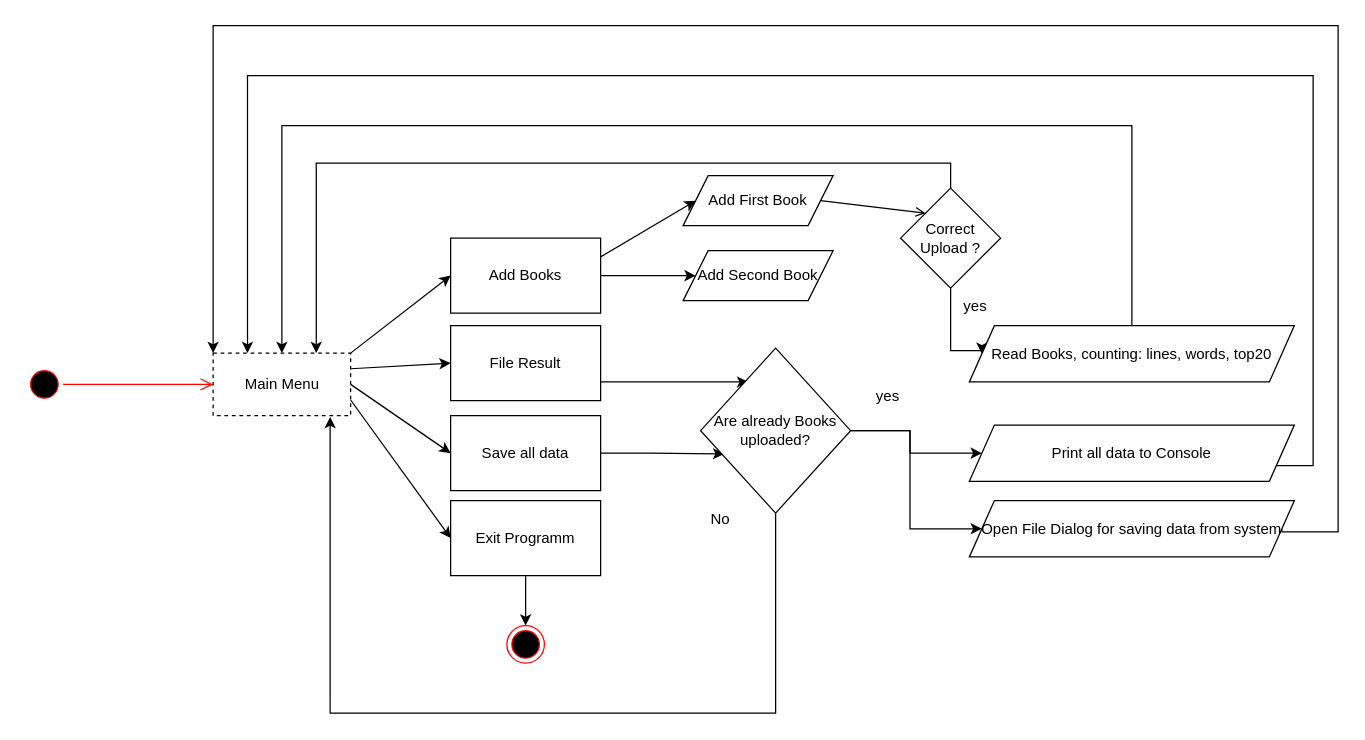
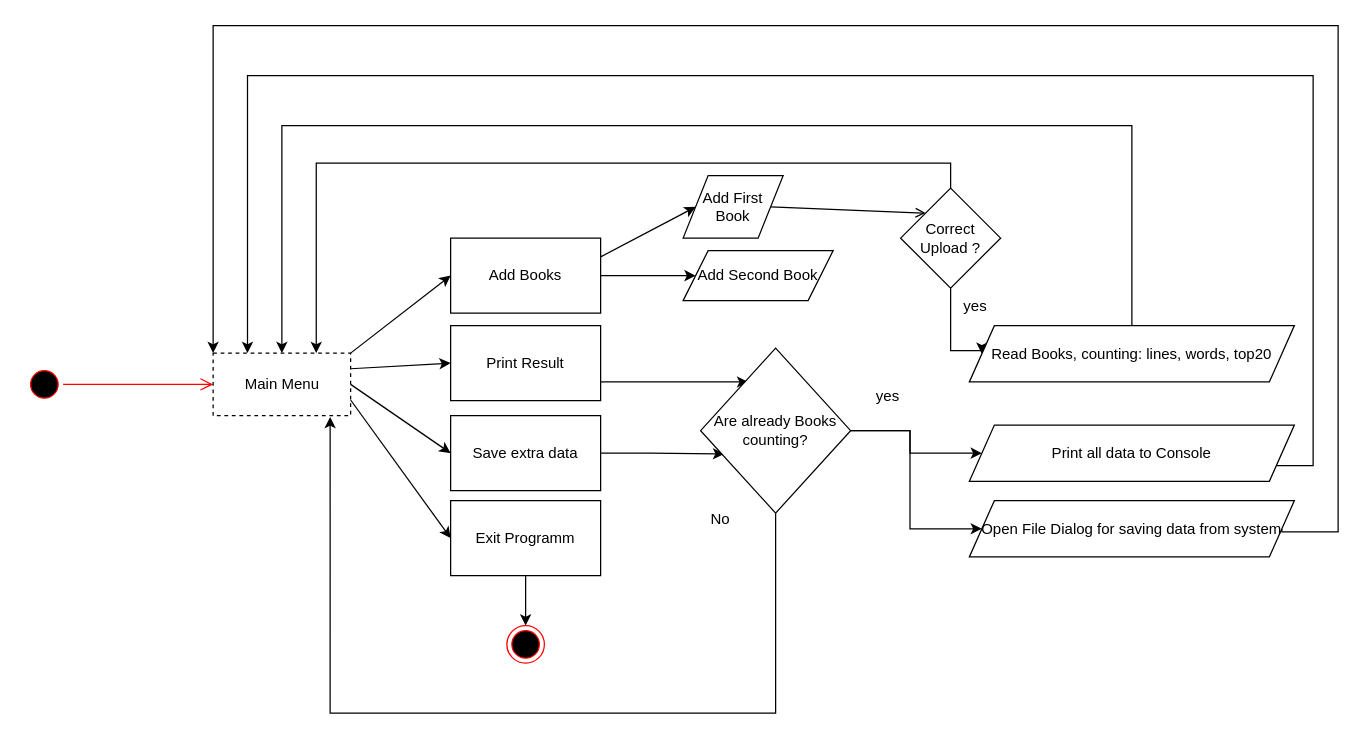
(758, 201) -> (733, 207)
(526, 363) -> (526, 363)
(776, 431) -> (776, 431)
(526, 453) -> (526, 453)
